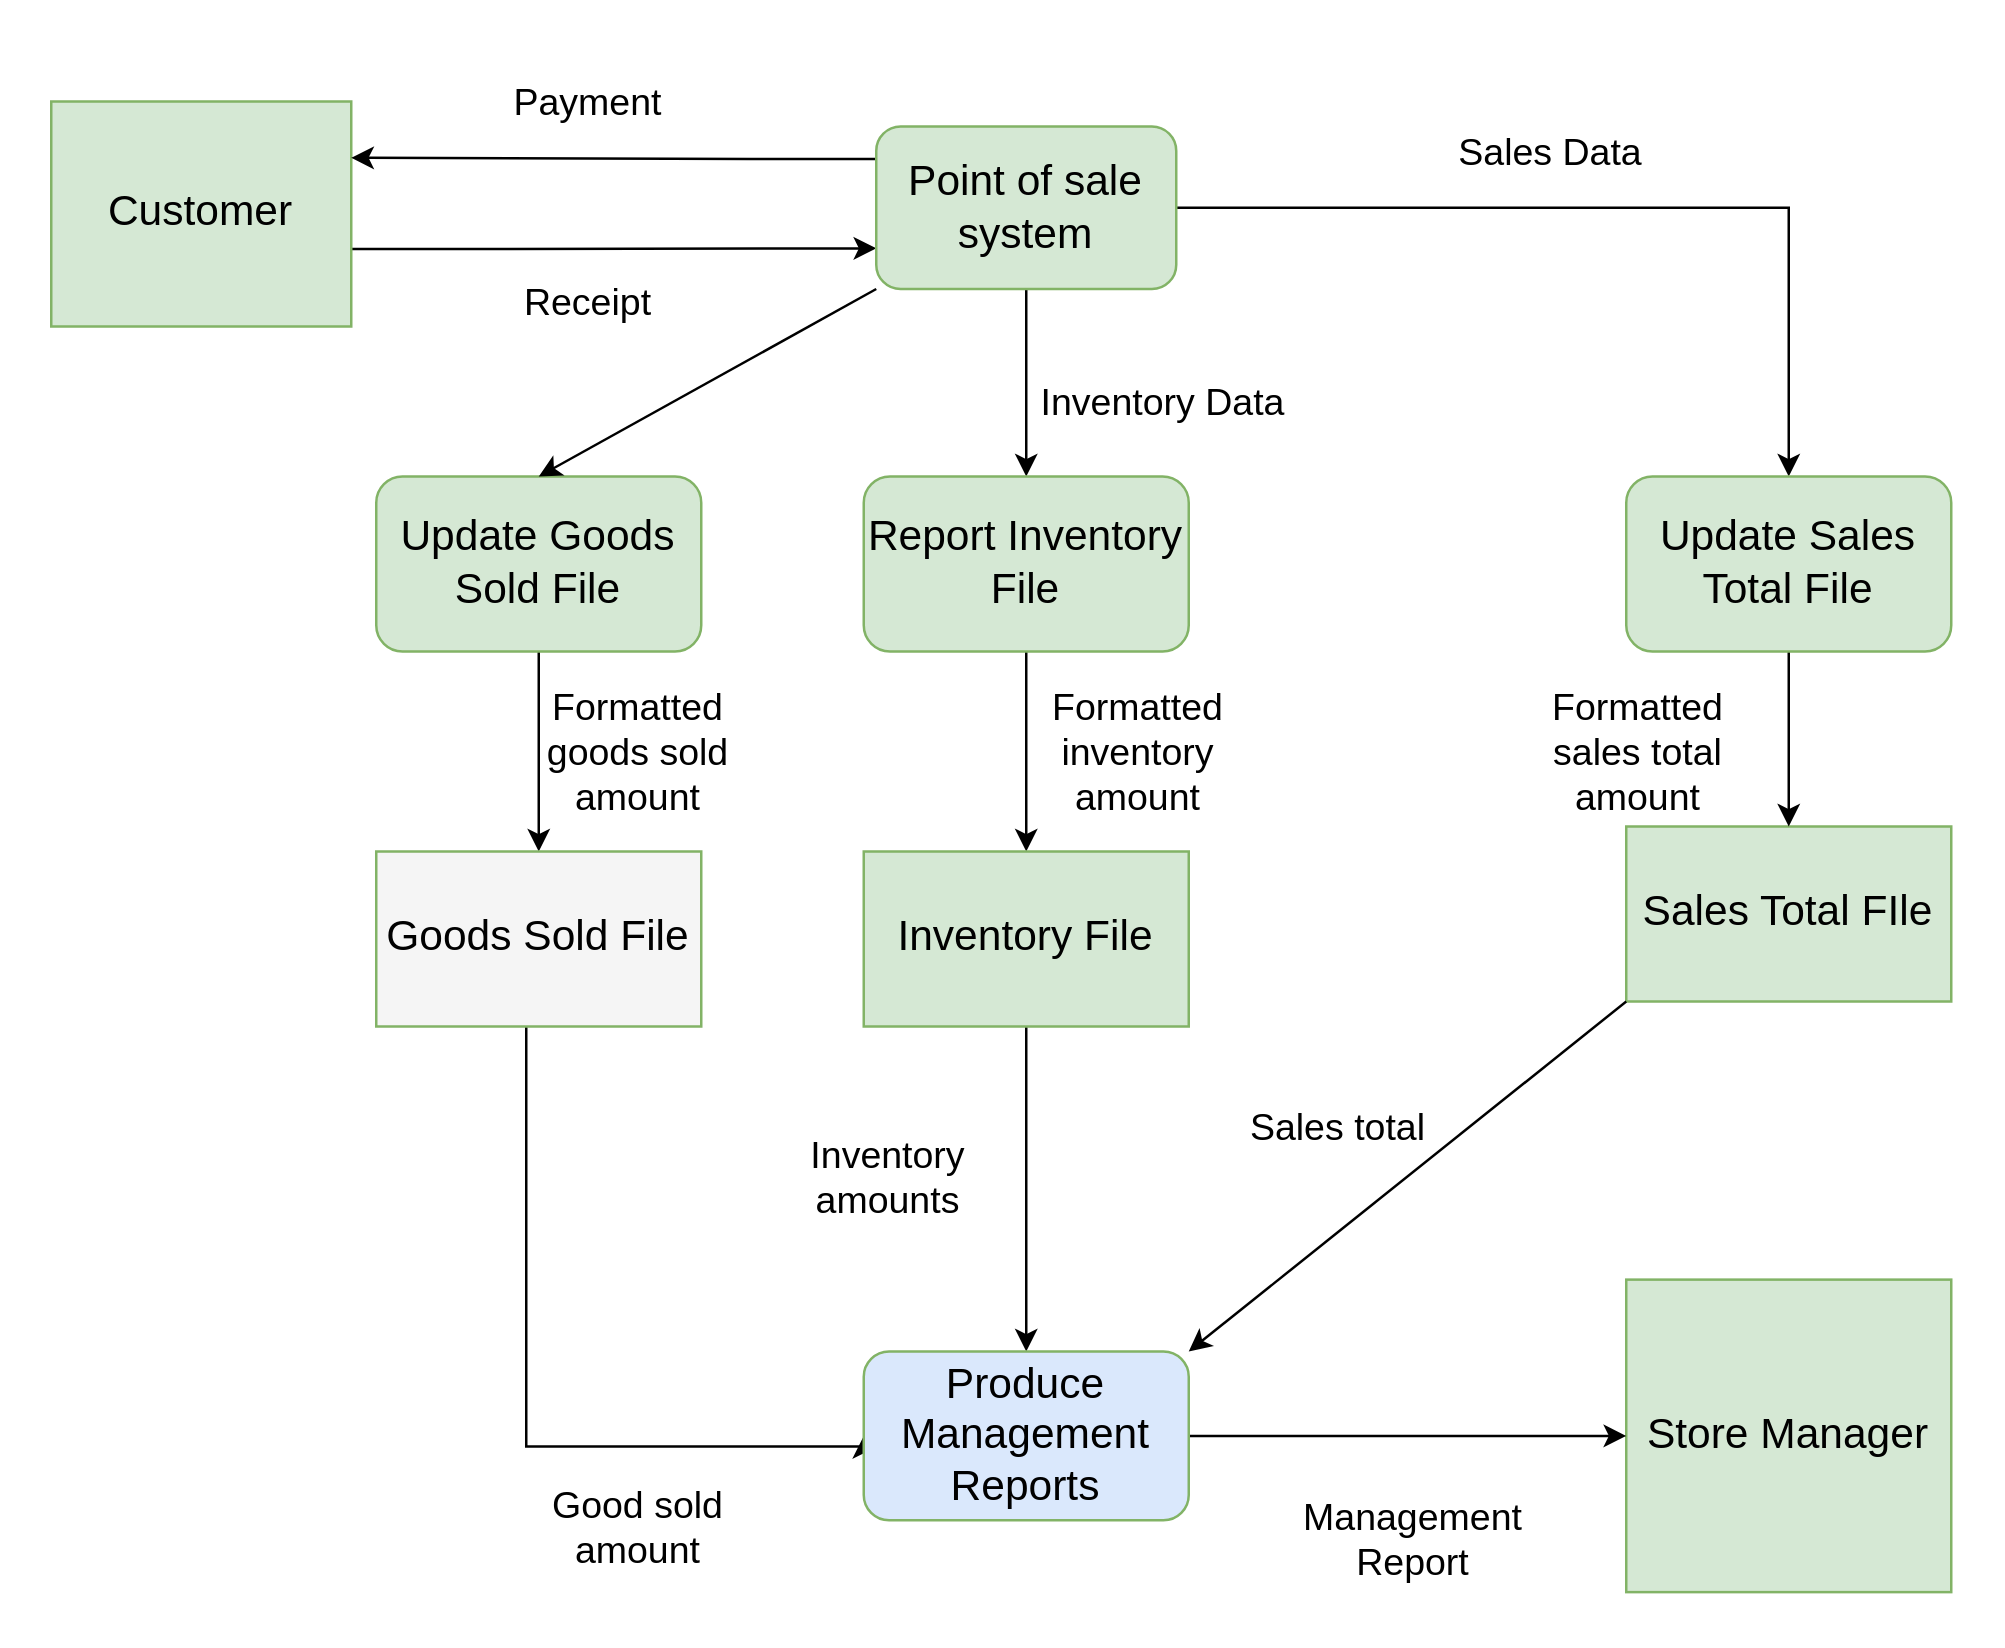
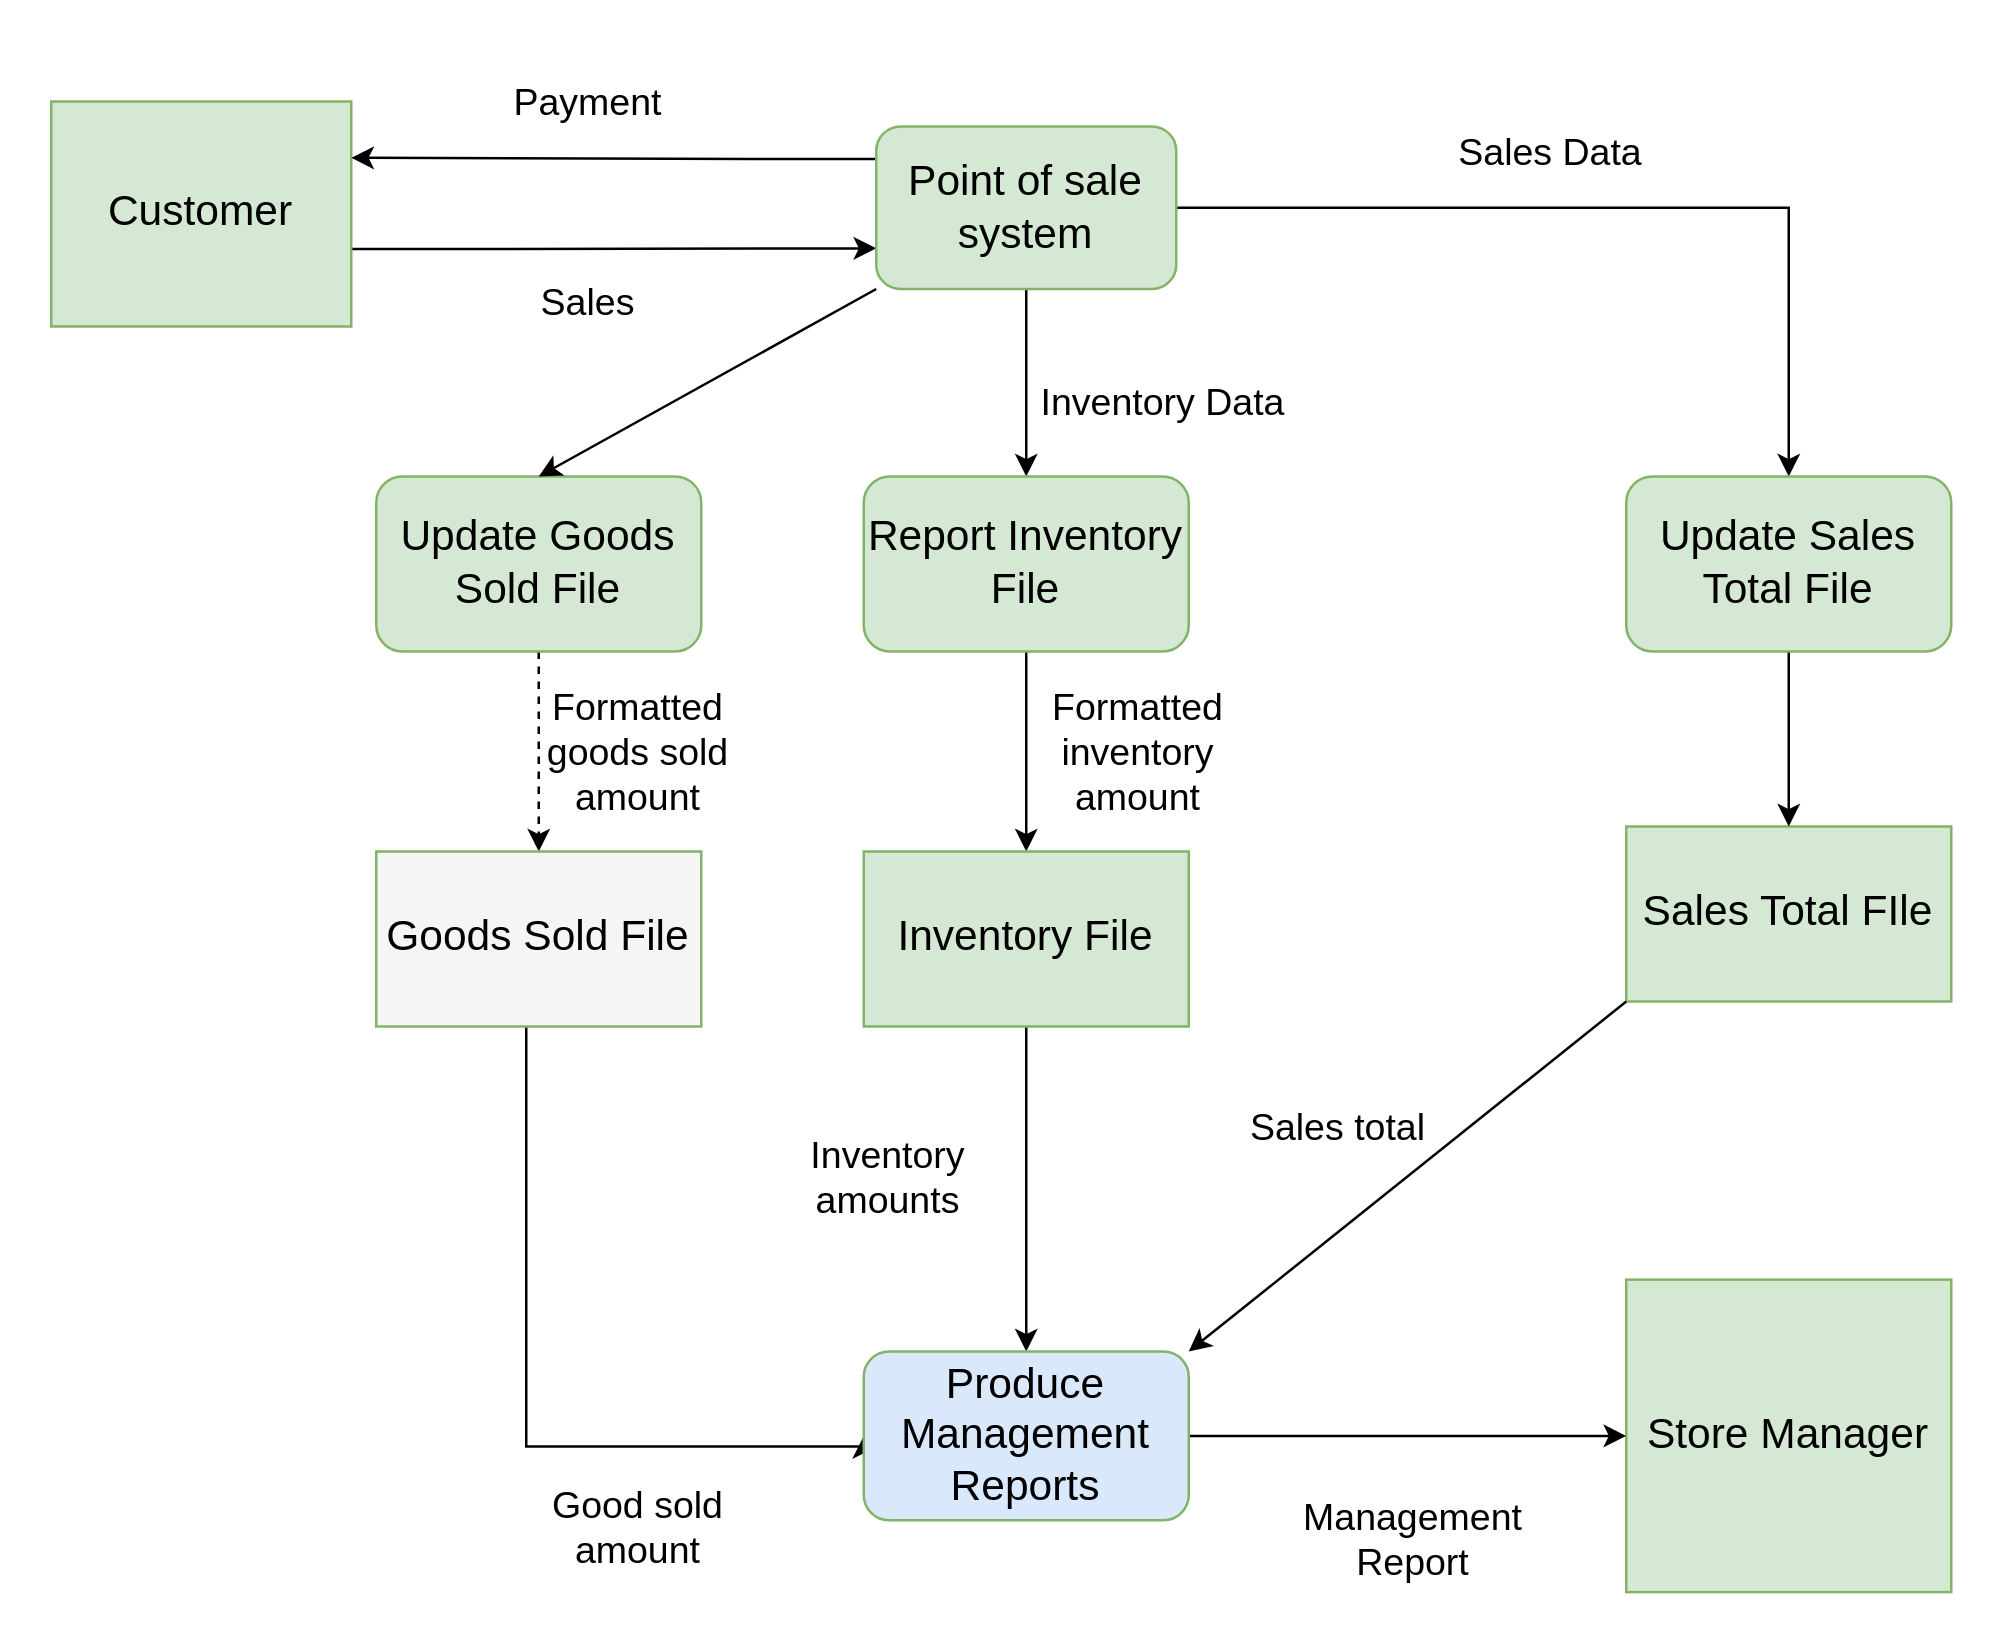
(589, 301) -> (589, 301)
(539, 742) -> (539, 742)
(1639, 751) -> none
